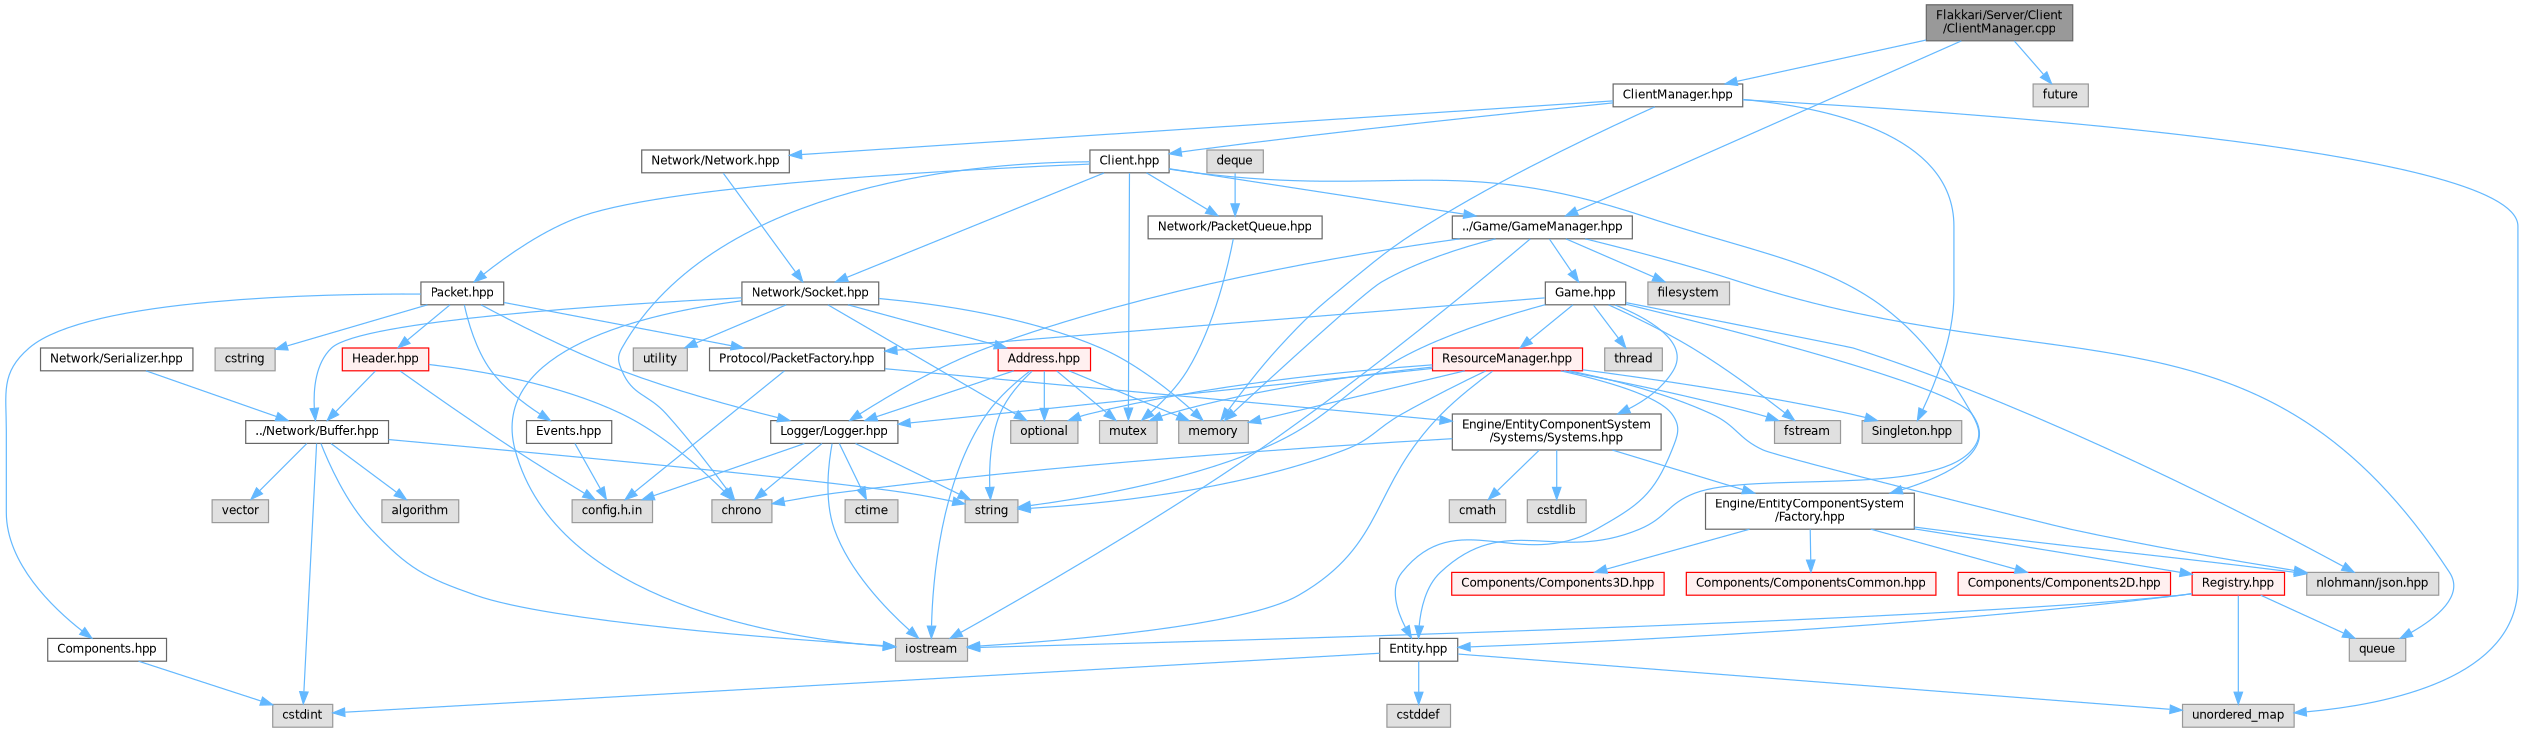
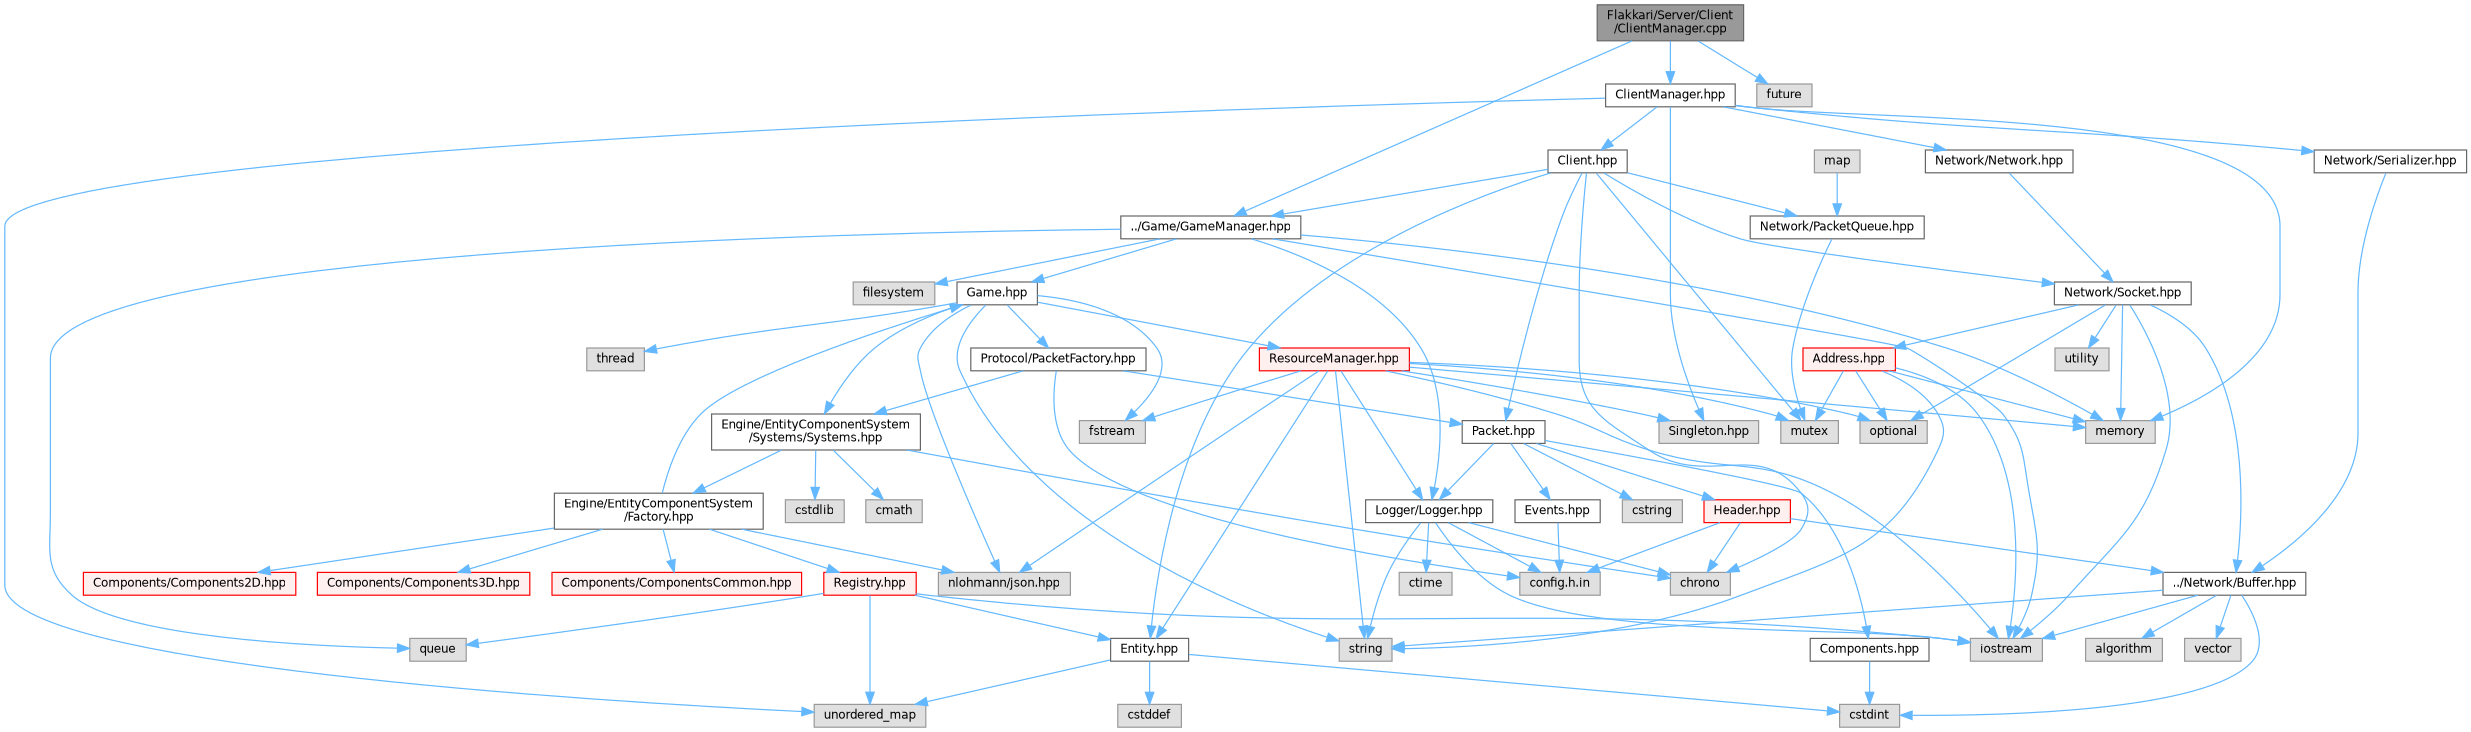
none -> (2018, 129)
(1235, 161) -> (1837, 161)
(606, 322) -> (1295, 398)
(1861, 367) -> (780, 369)
(945, 394) -> none
